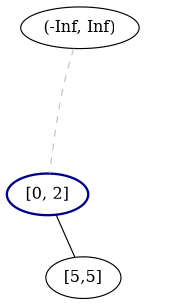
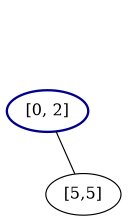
(80, 28) -> none
